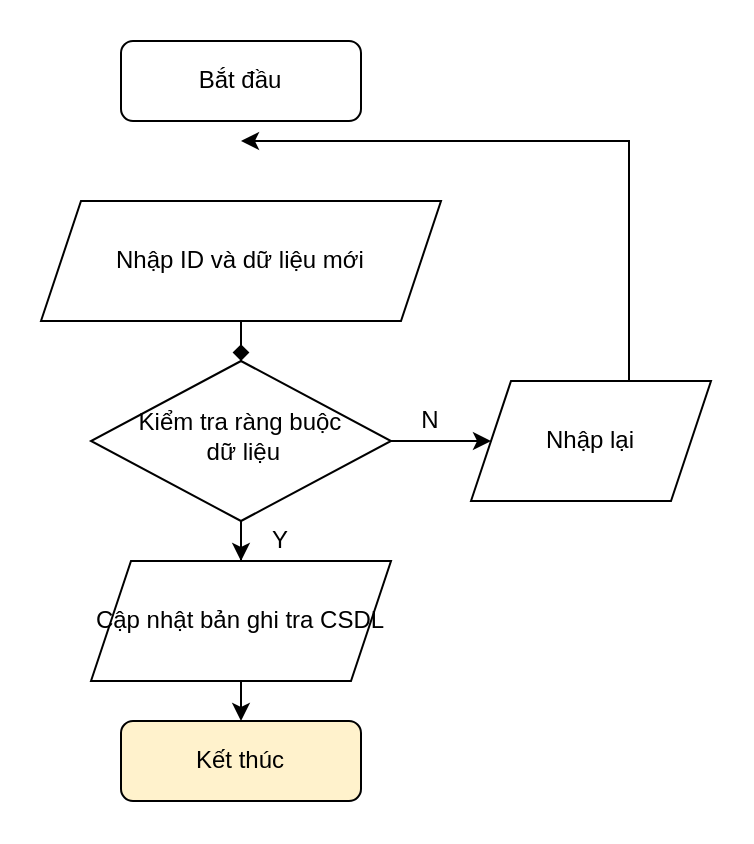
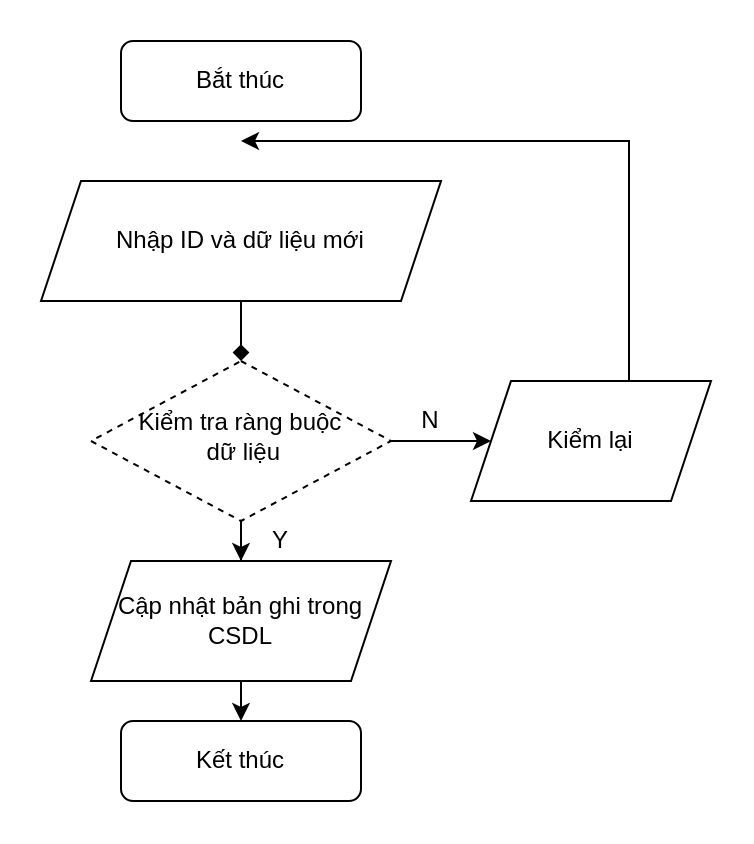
(241, 81) -> (241, 81)
(241, 261) -> (241, 241)
(241, 441) -> (241, 441)
(591, 441) -> (591, 441)
(241, 621) -> (241, 621)
(241, 761) -> (241, 761)
